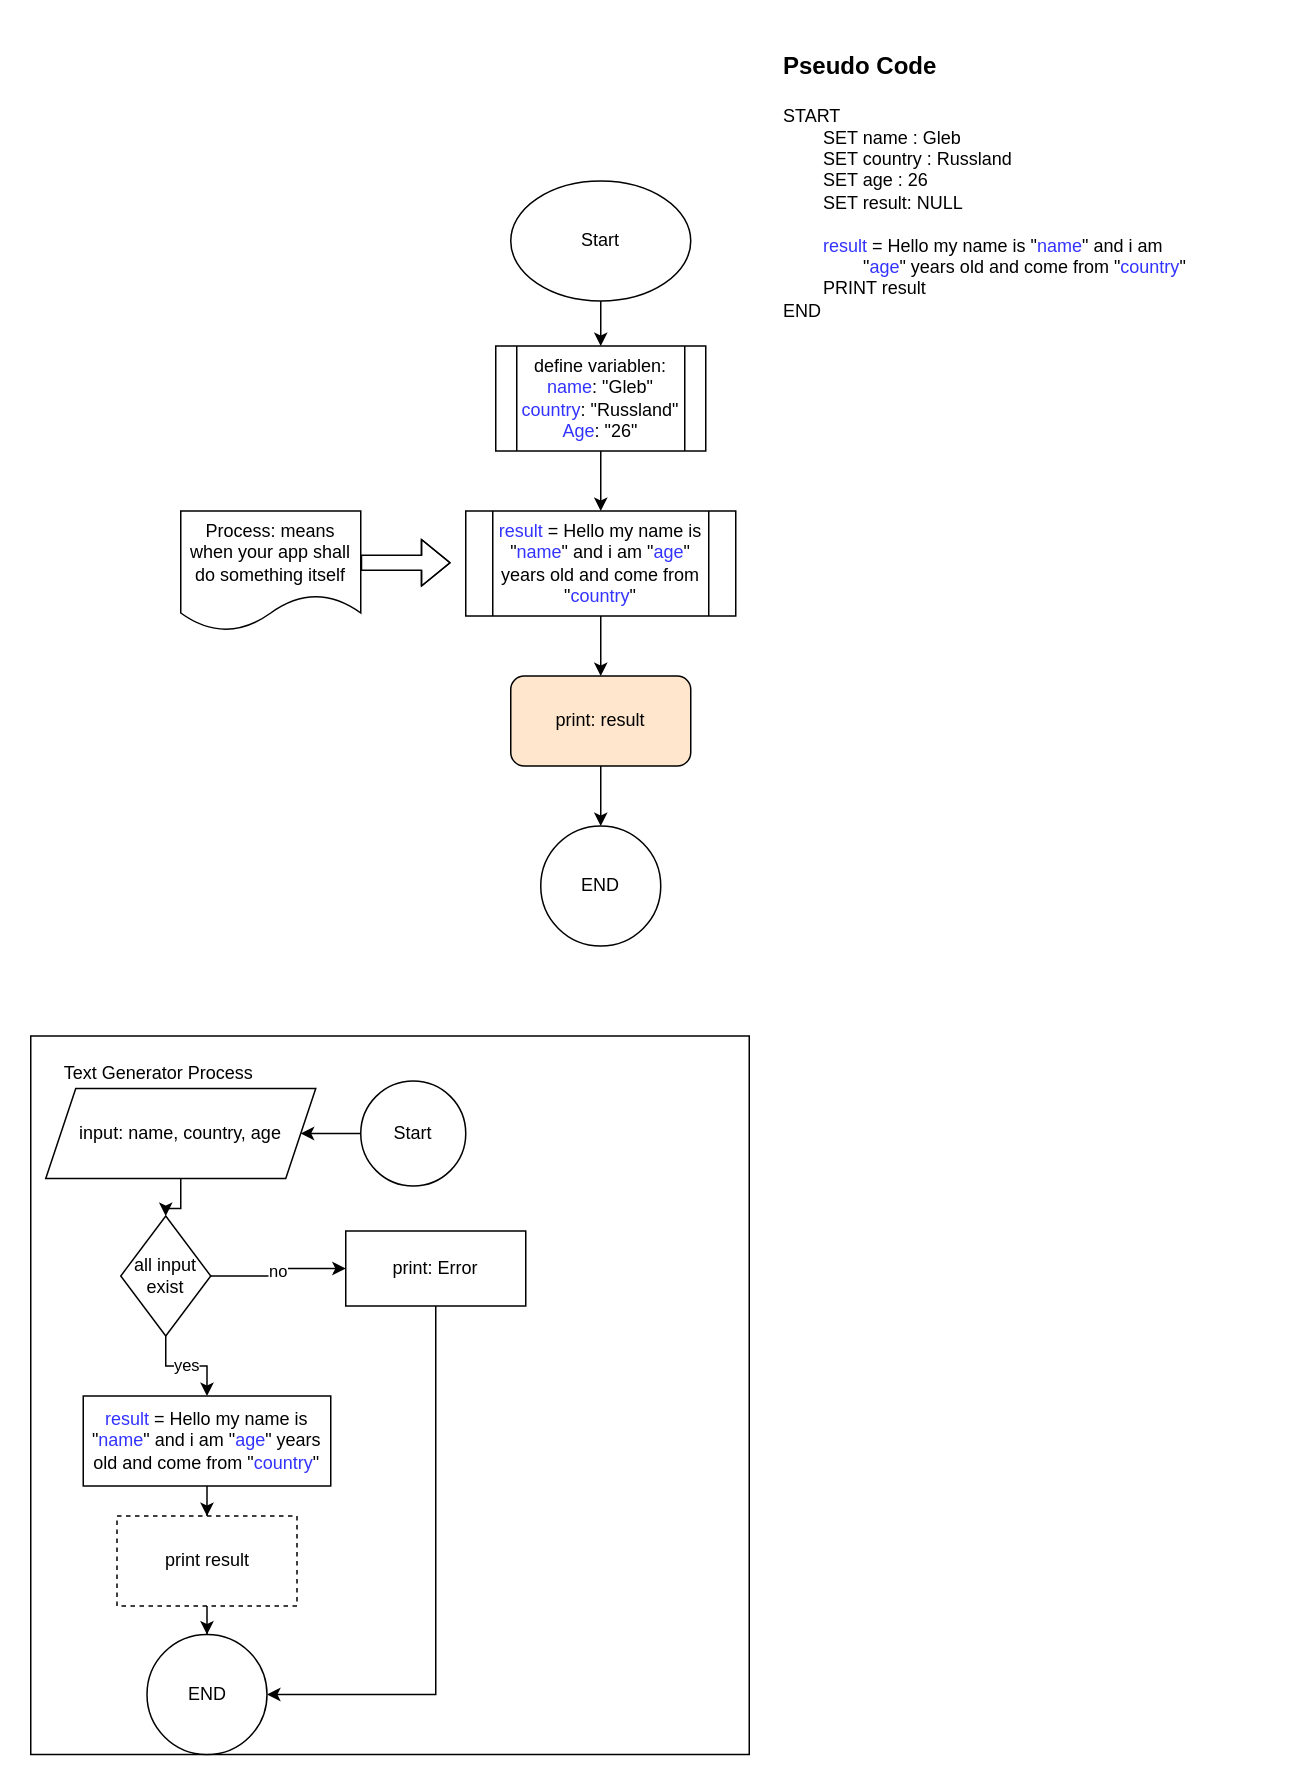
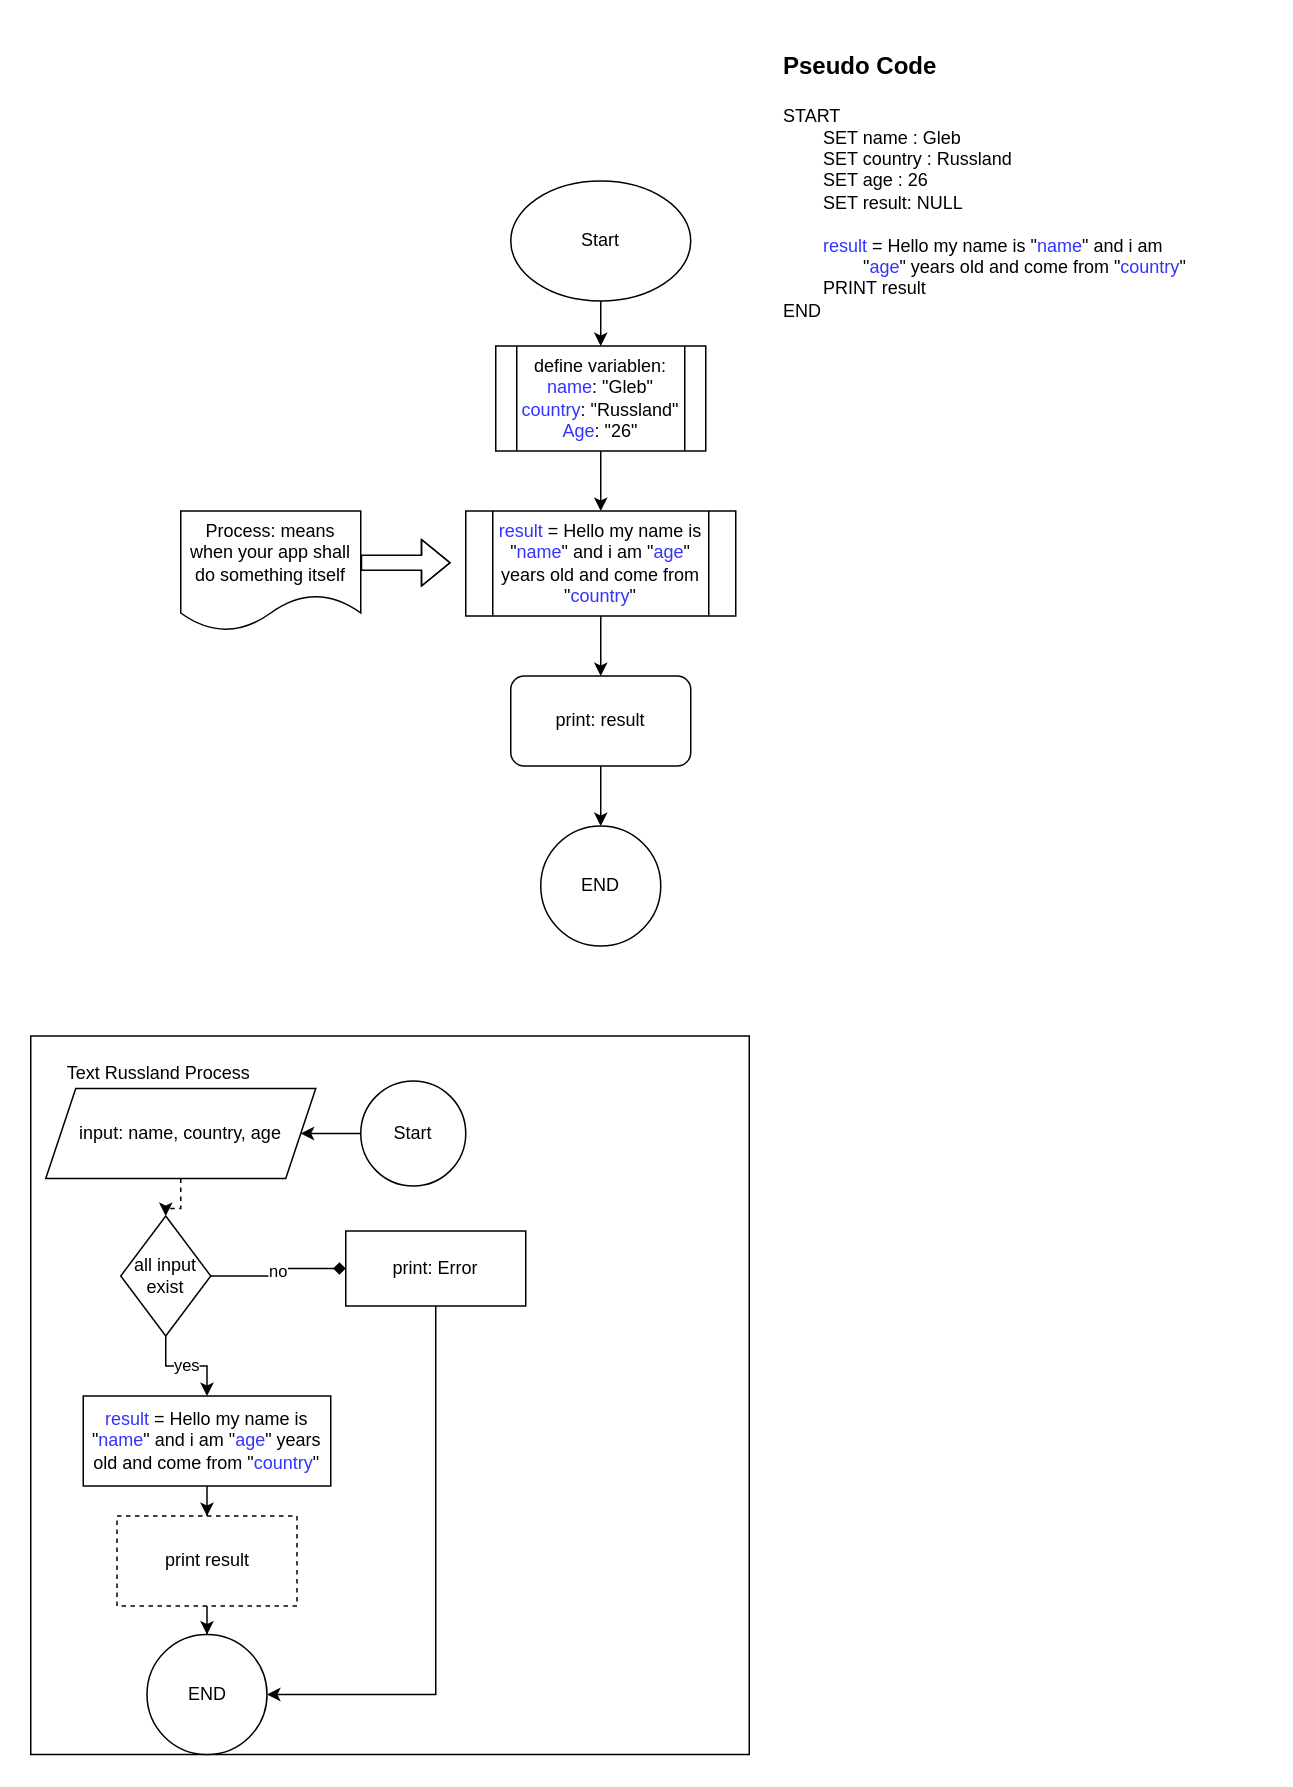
(601, 721) -> (601, 721)
(159, 1073) -> (159, 1073)
(181, 1197) -> (181, 1197)
(334, 1268) -> (333, 1268)
